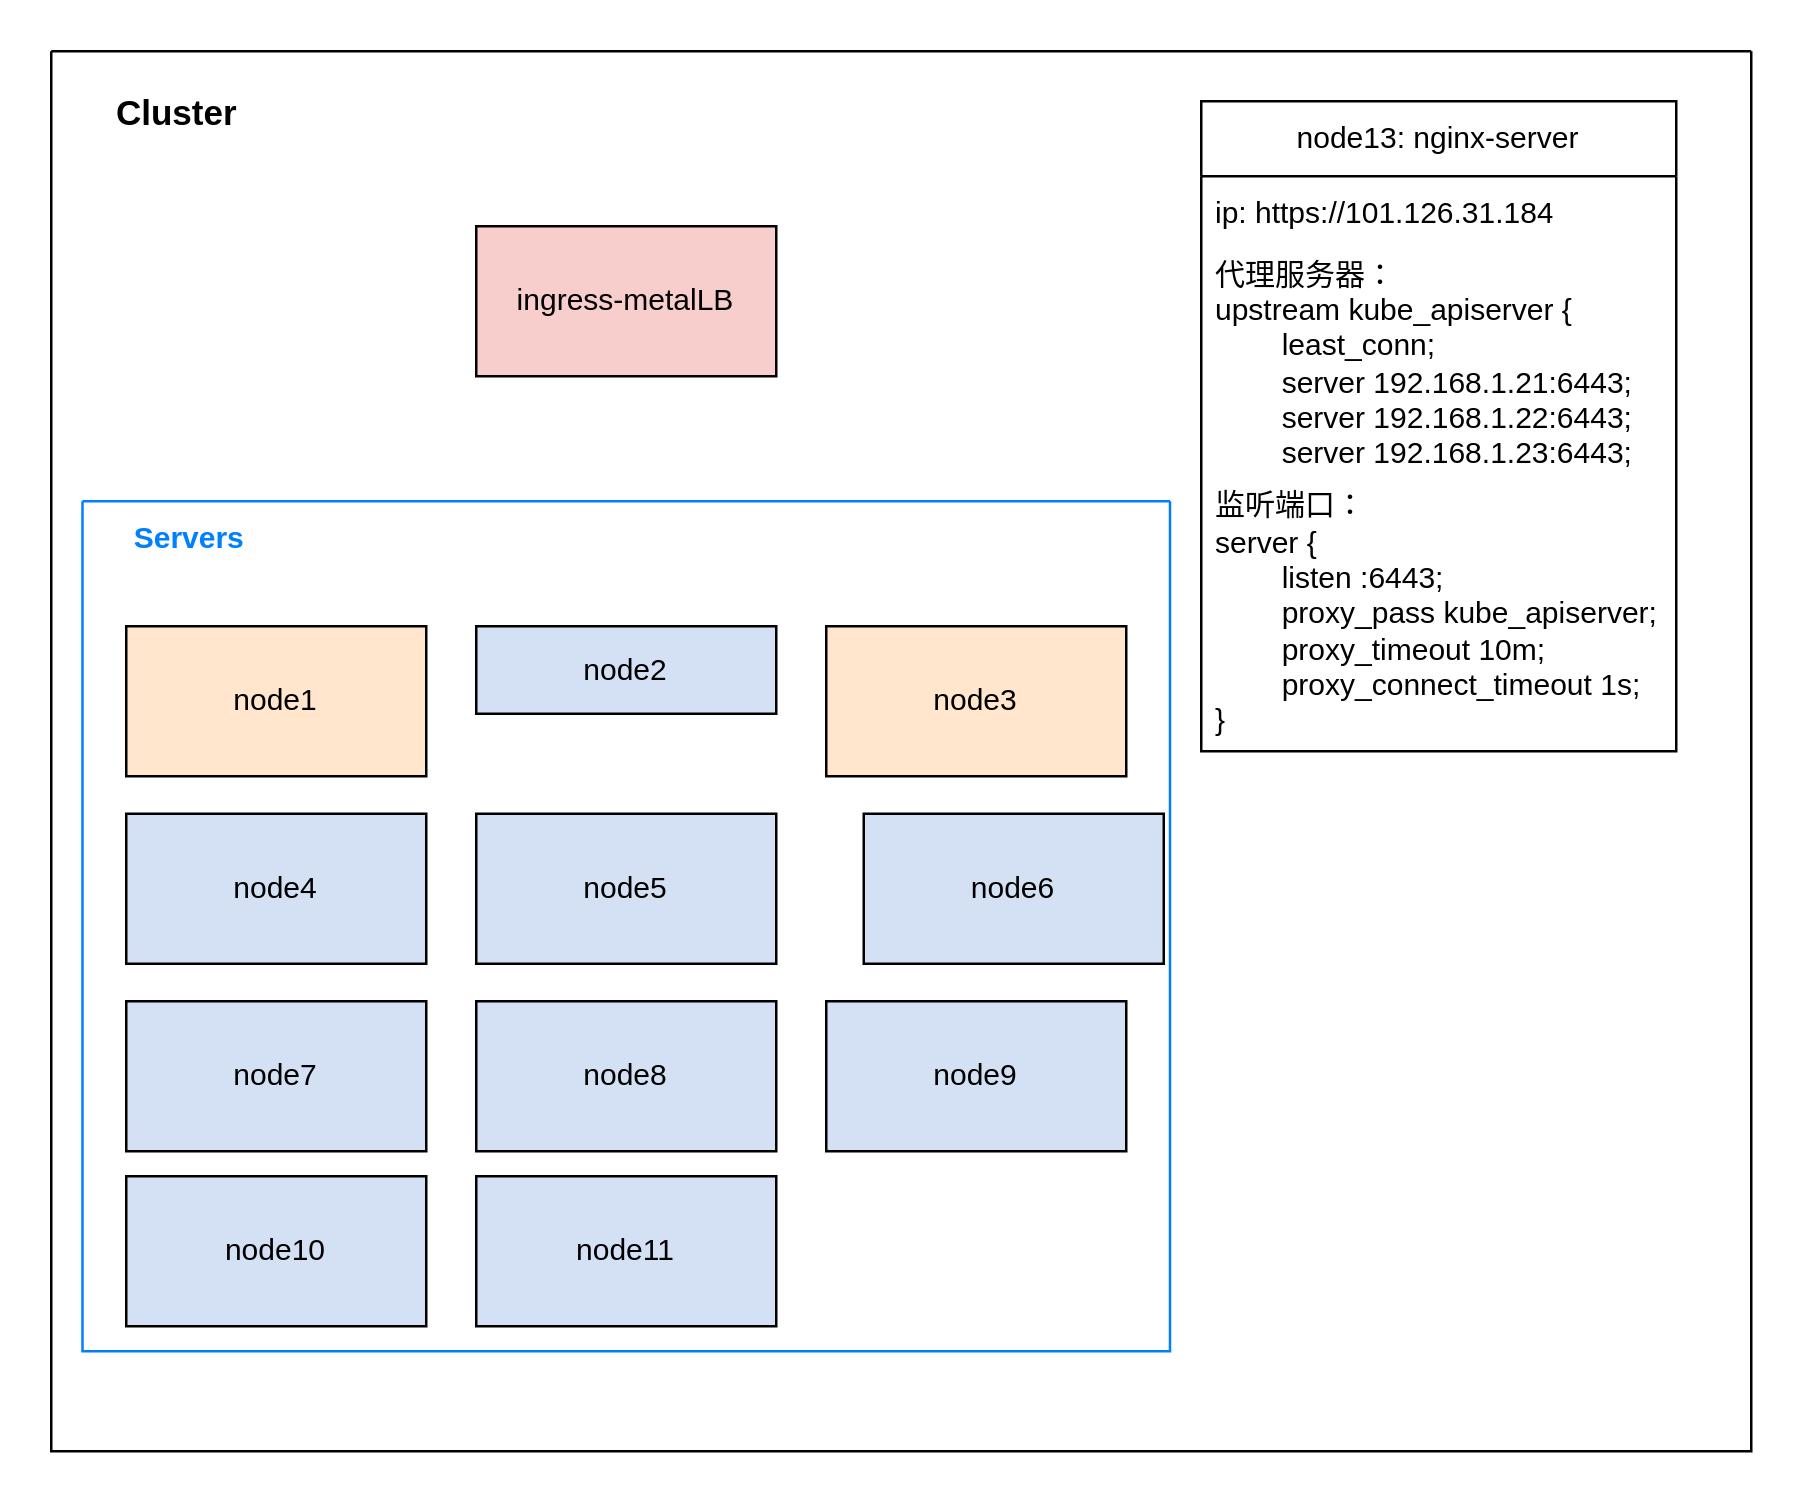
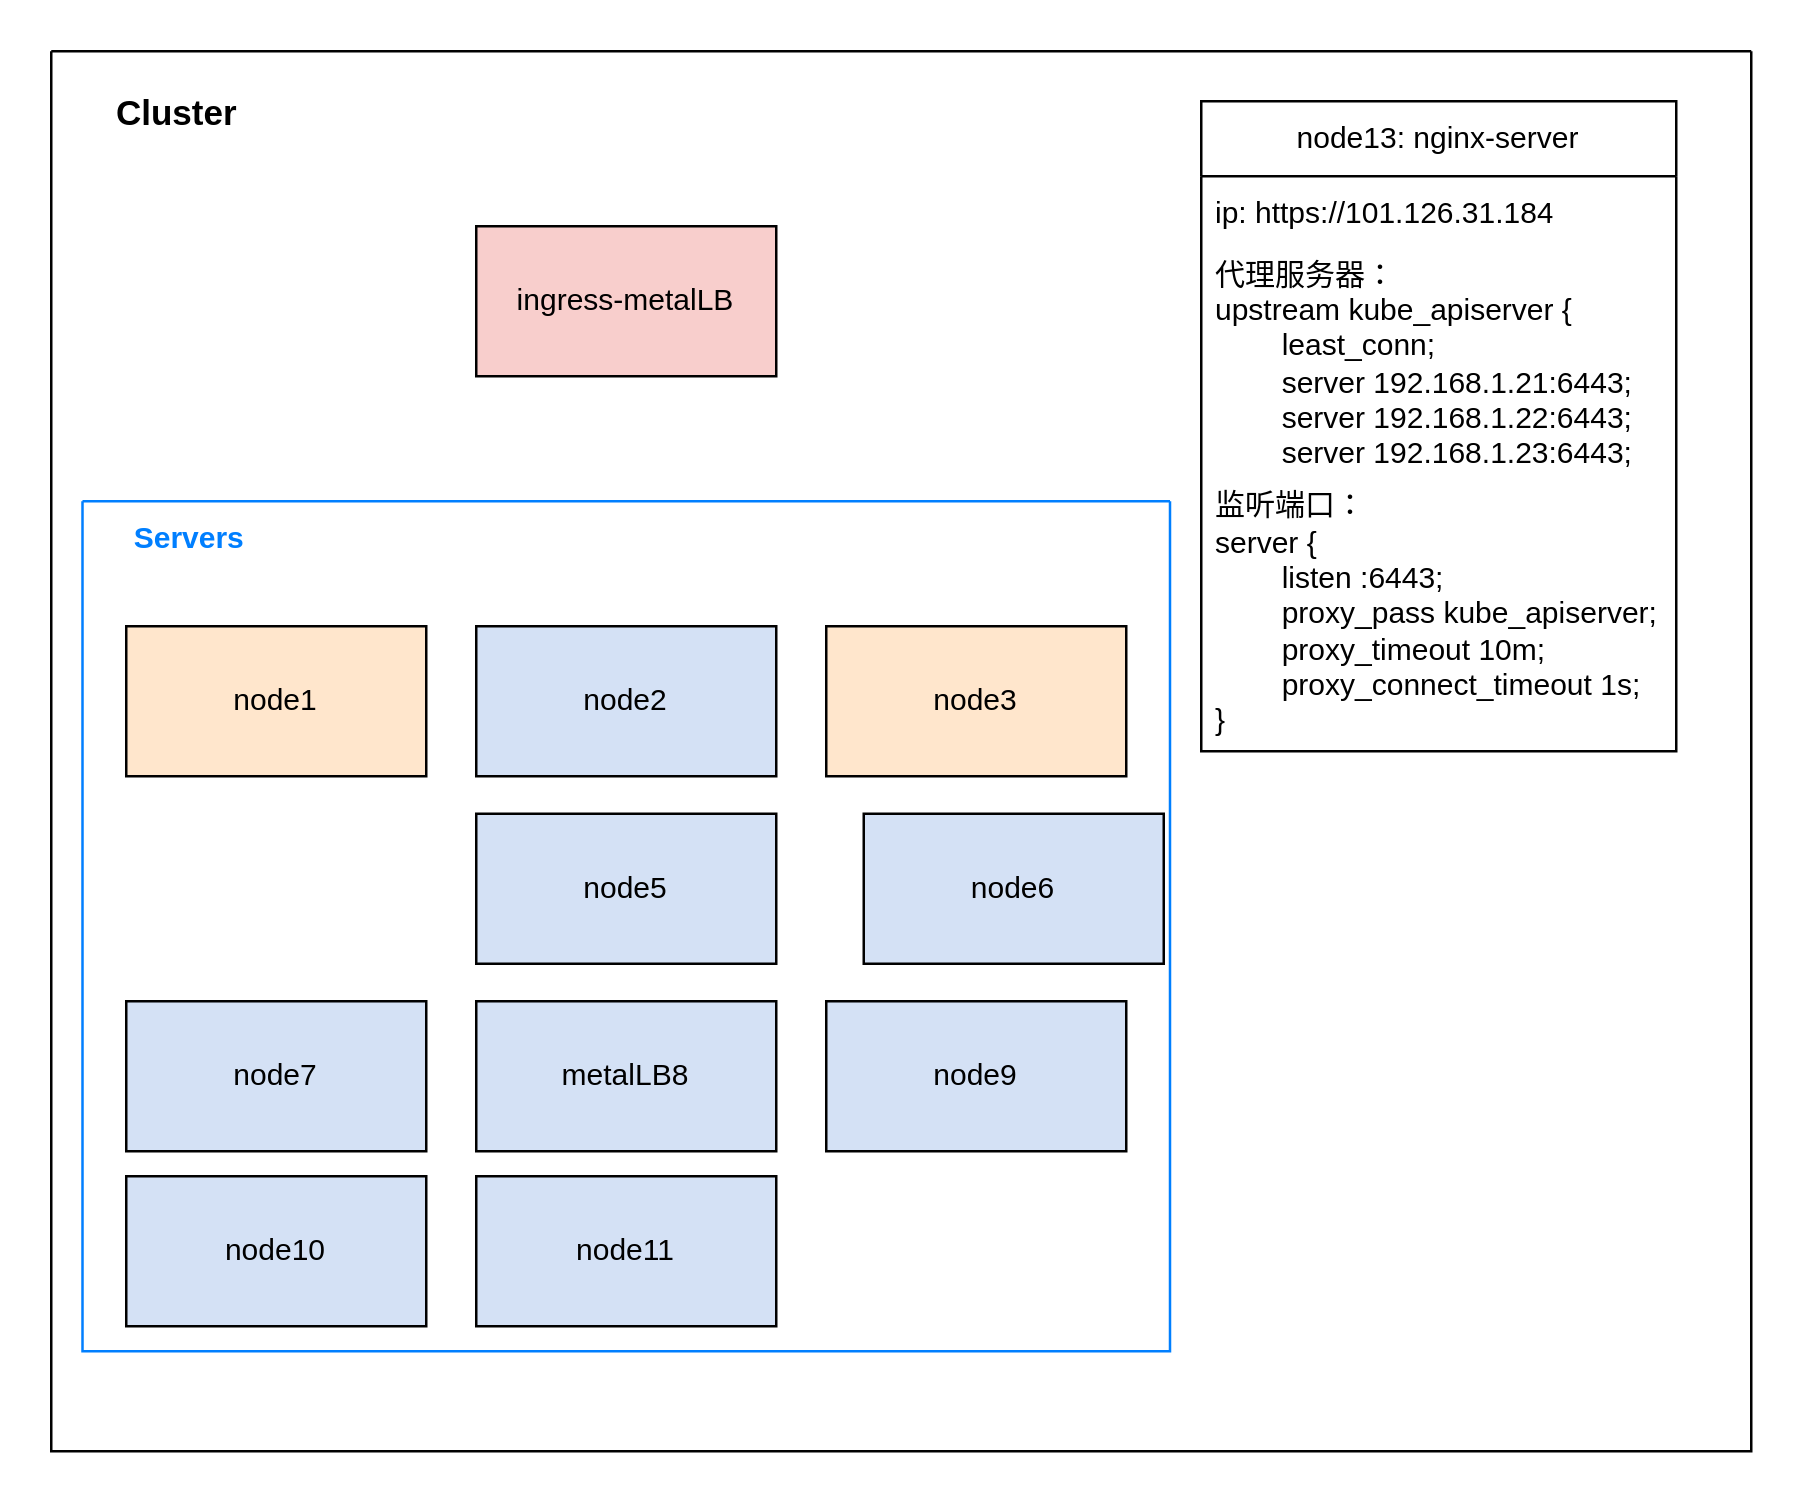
(626, 670) -> (626, 701)
(276, 889) -> none
(626, 1076) -> (626, 1076)
